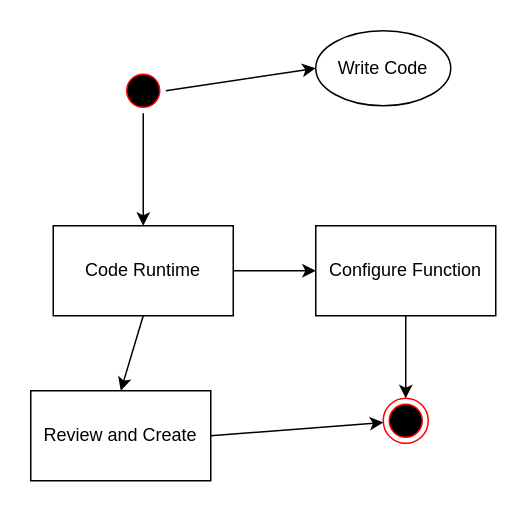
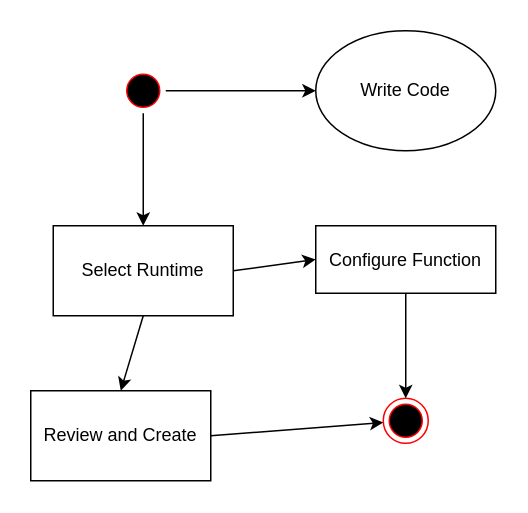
(383, 68) -> (406, 91)
(143, 271) -> (143, 271)
(406, 271) -> (406, 260)
